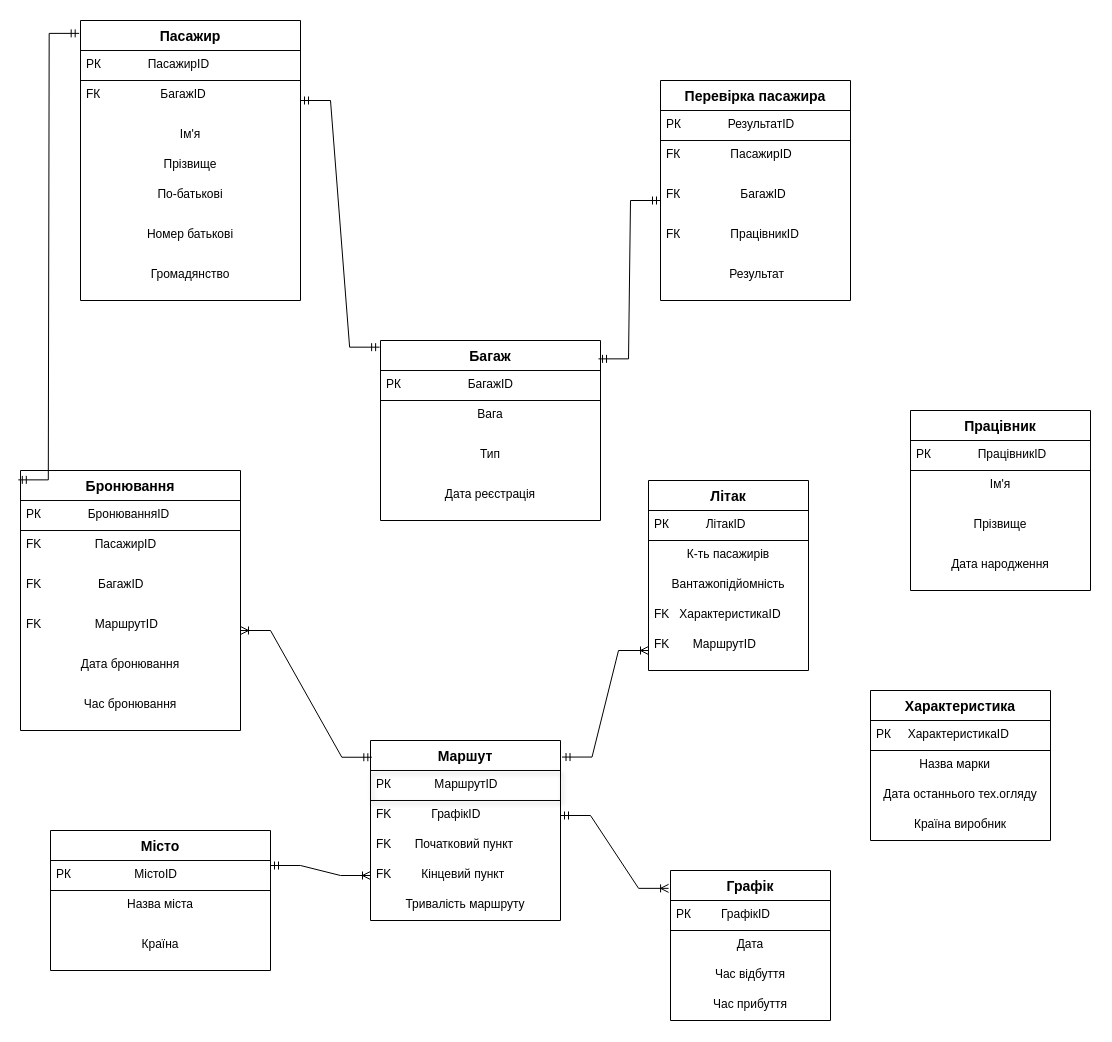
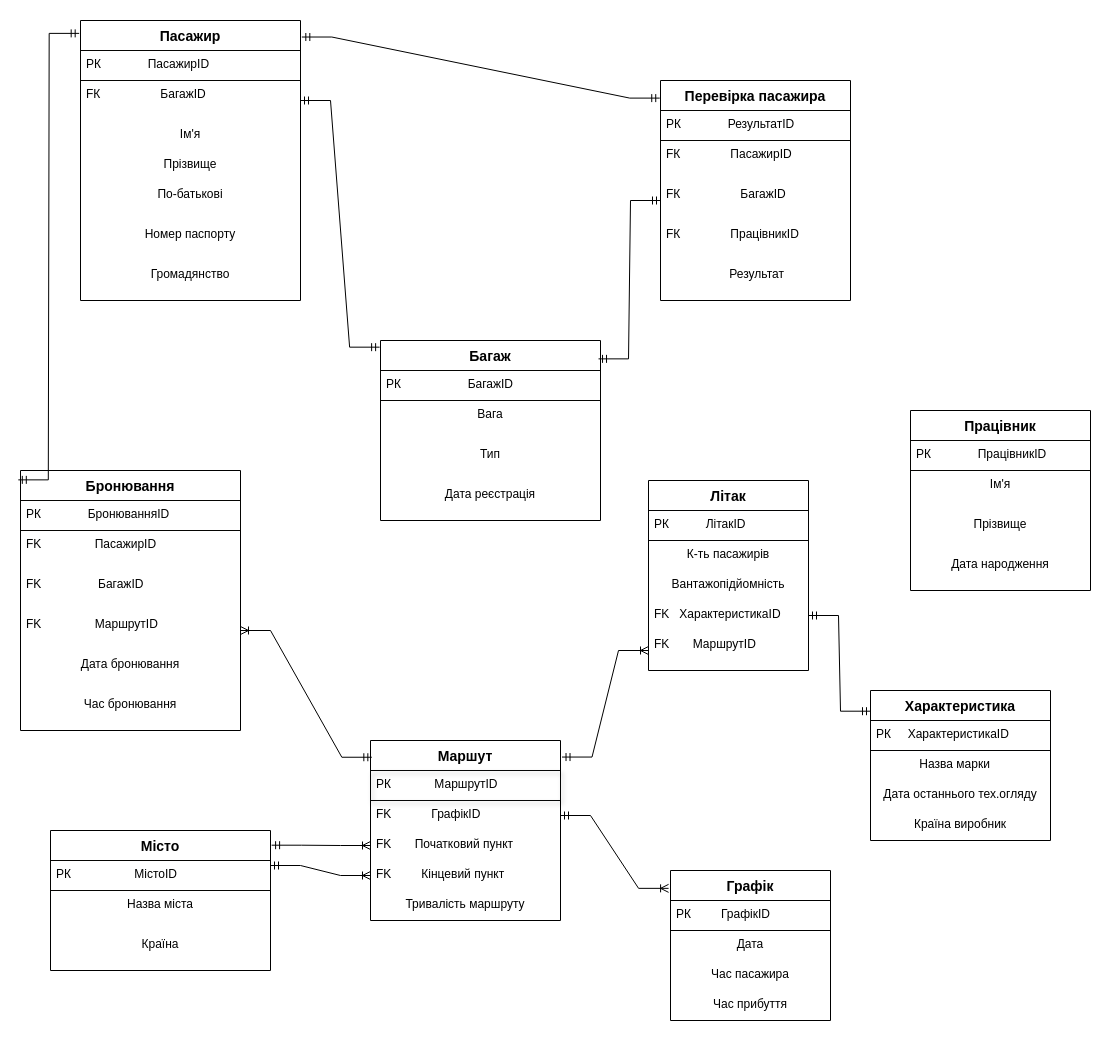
none -> (481, 68)
(190, 234) -> (190, 234)
none -> (840, 664)
none -> (320, 845)
(750, 974) -> (750, 974)
